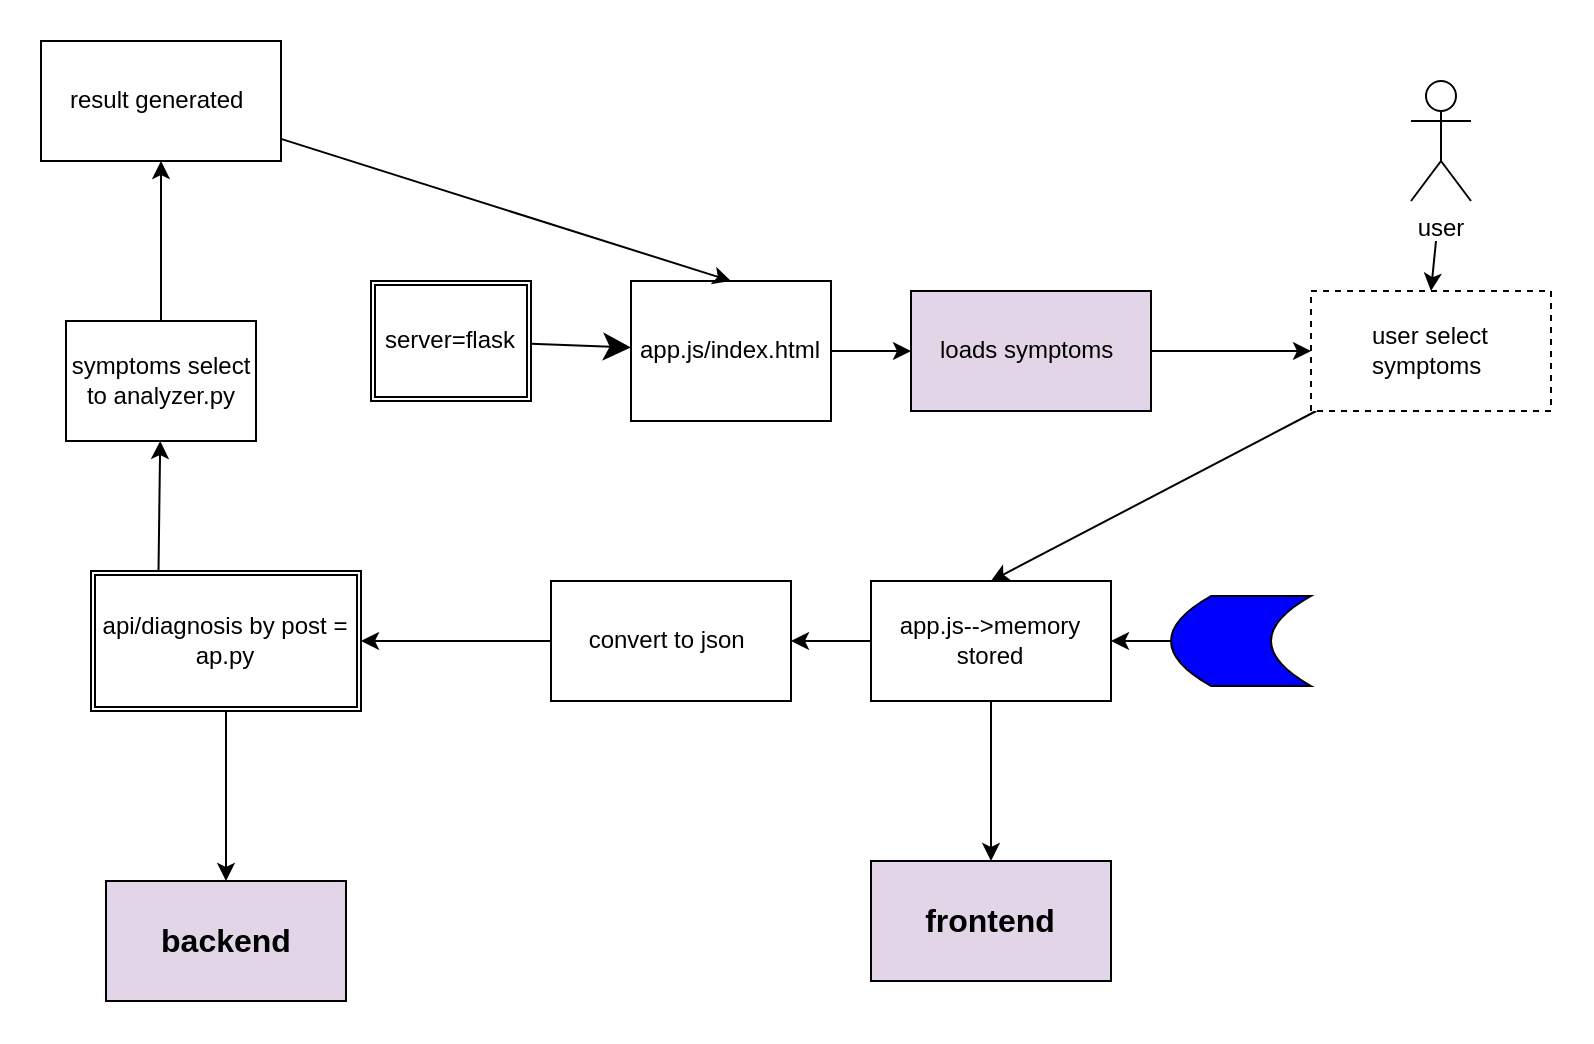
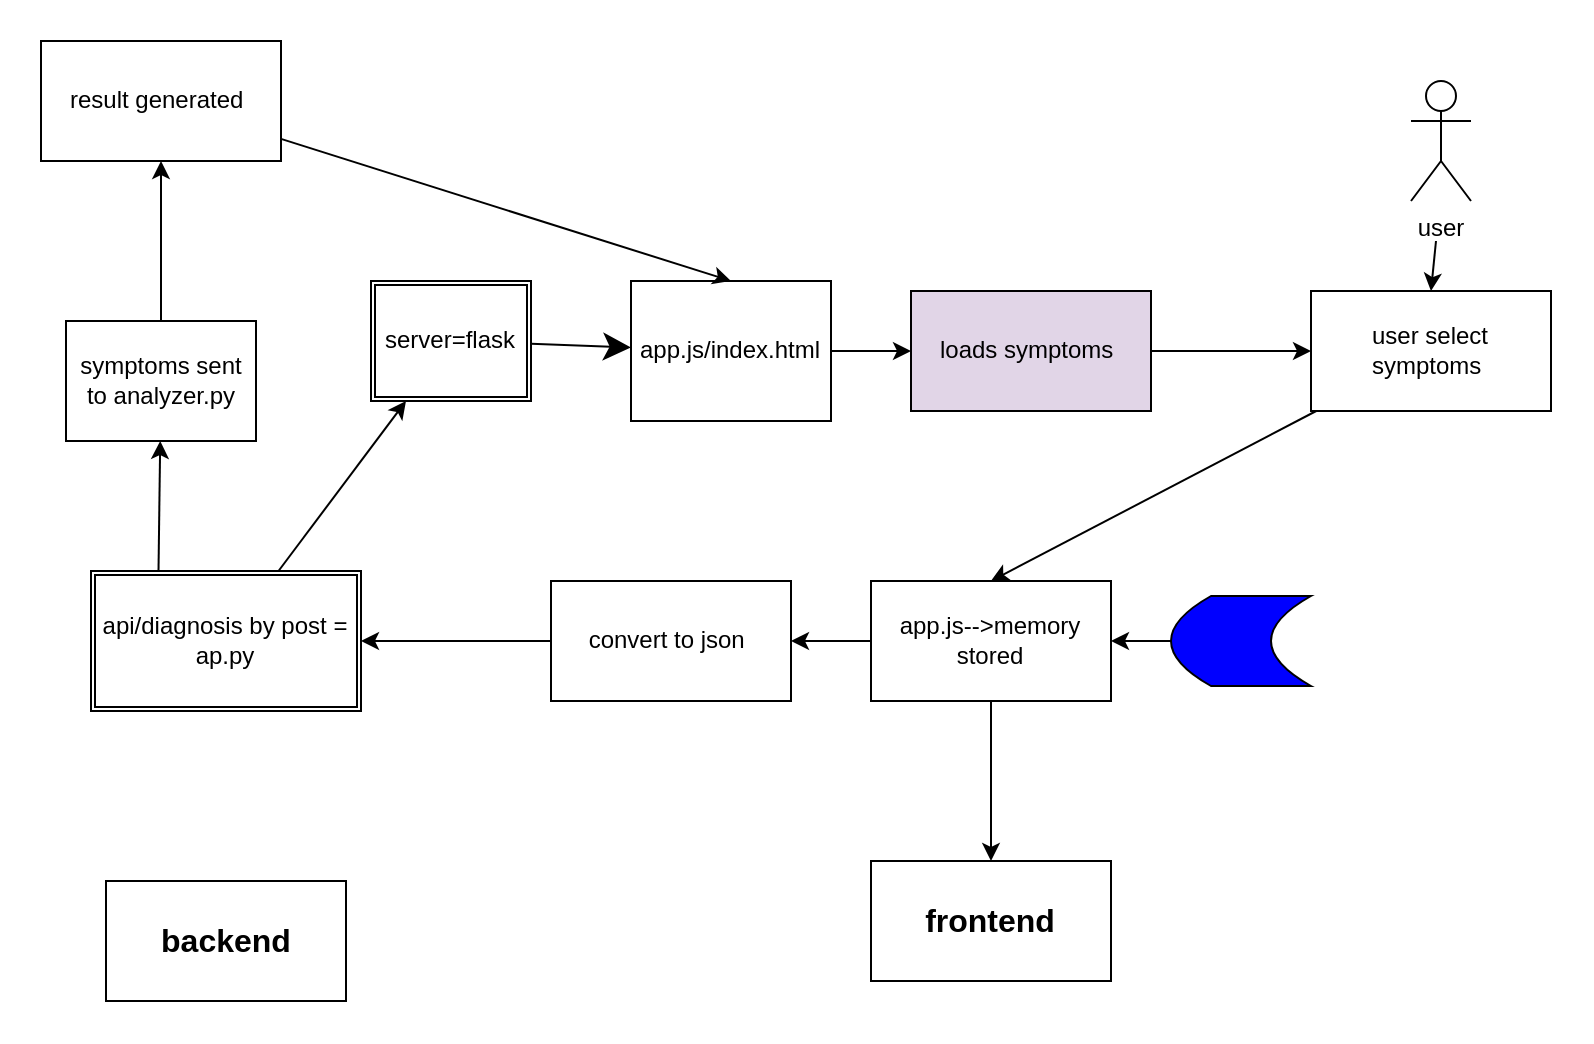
(1431, 351) -> (1431, 351)
(162, 381) -> (162, 381)
(226, 789) -> (338, 491)
(991, 921) -> (991, 921)
(226, 941) -> (226, 941)
